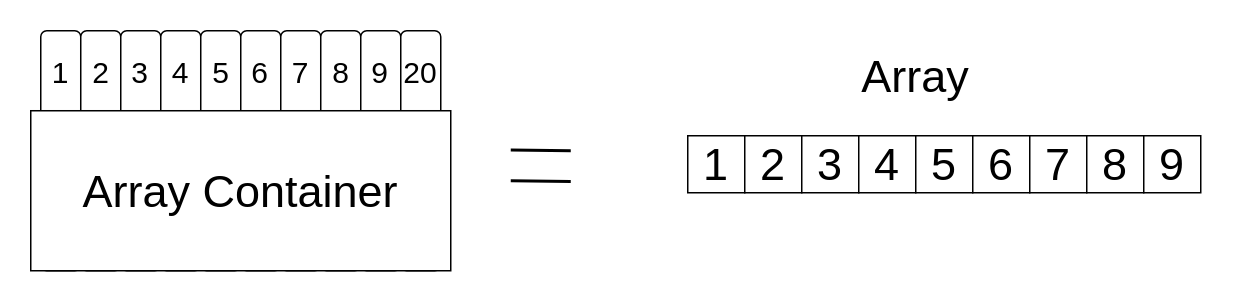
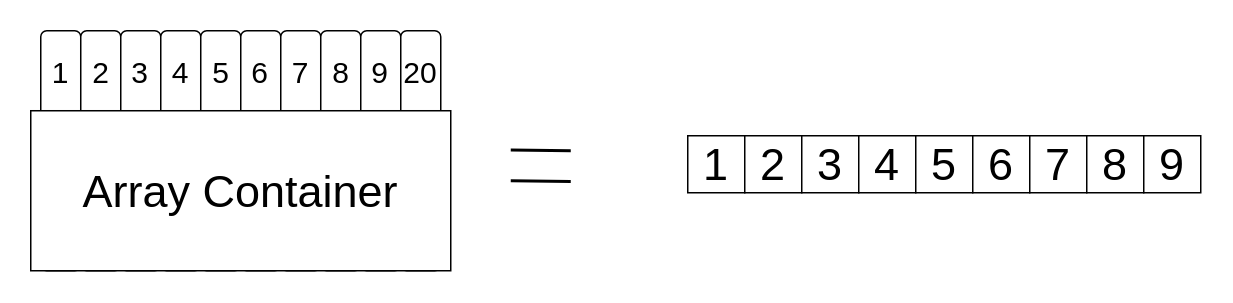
(916, 76) -> none
